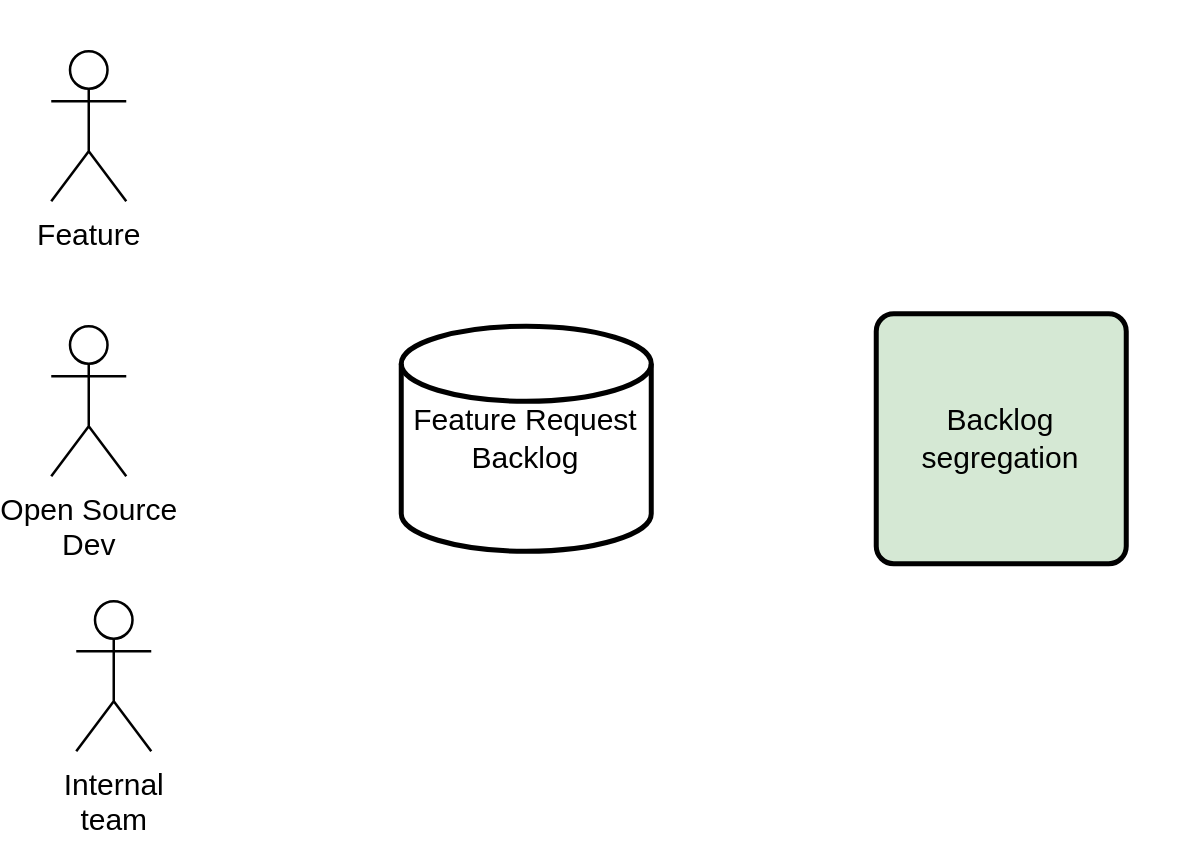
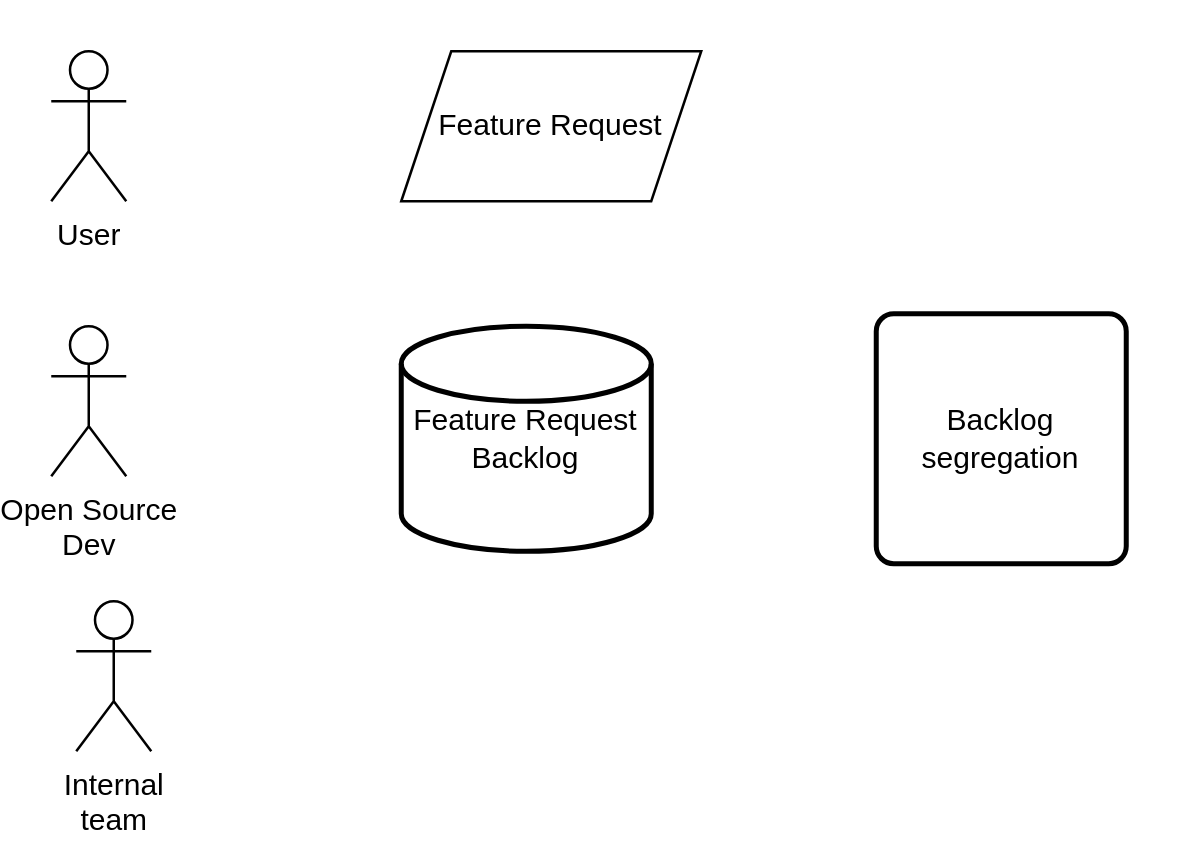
none -> (551, 126)
(90, 237) -> (90, 237)
(1001, 439) -> (1001, 439)
